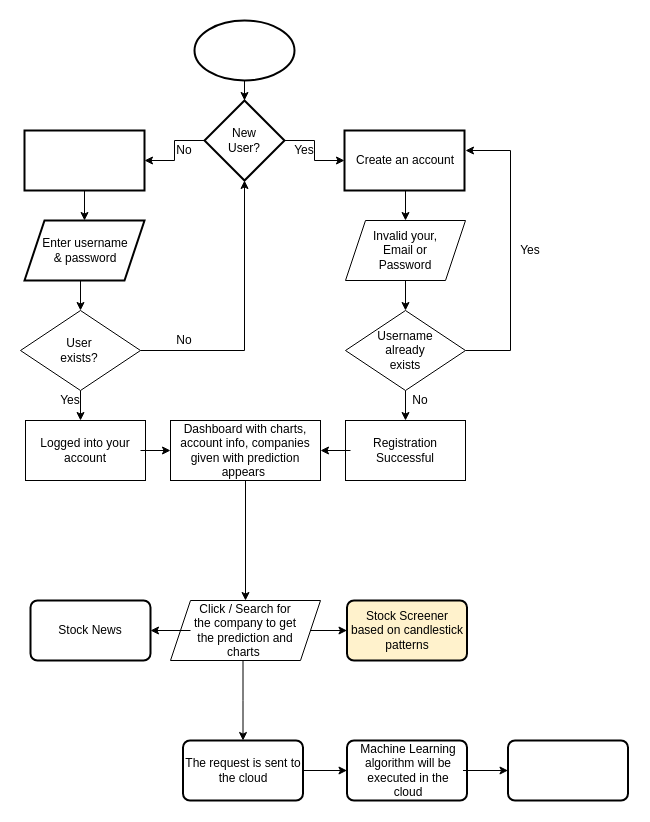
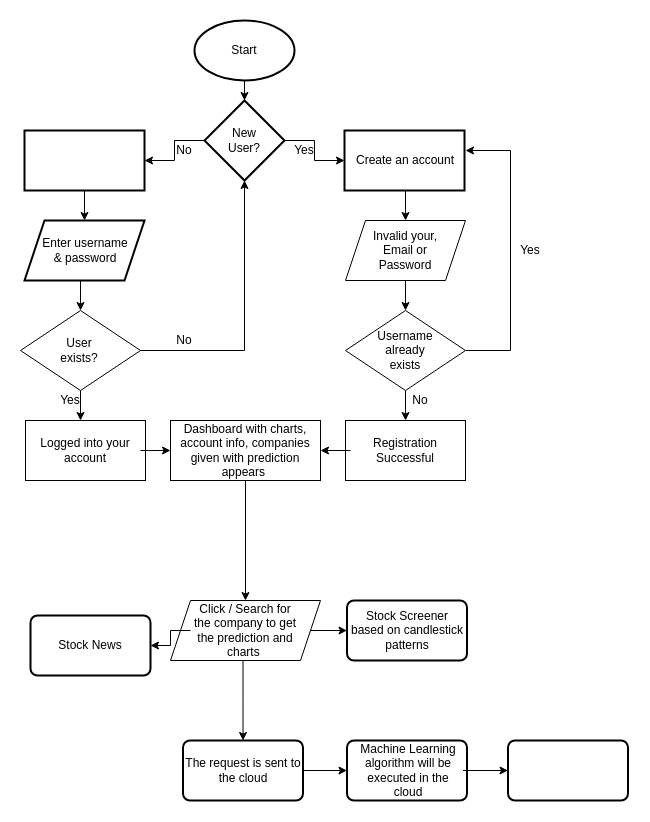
none -> (245, 51)
(91, 631) -> (91, 646)
(407, 631) -> (407, 631)
